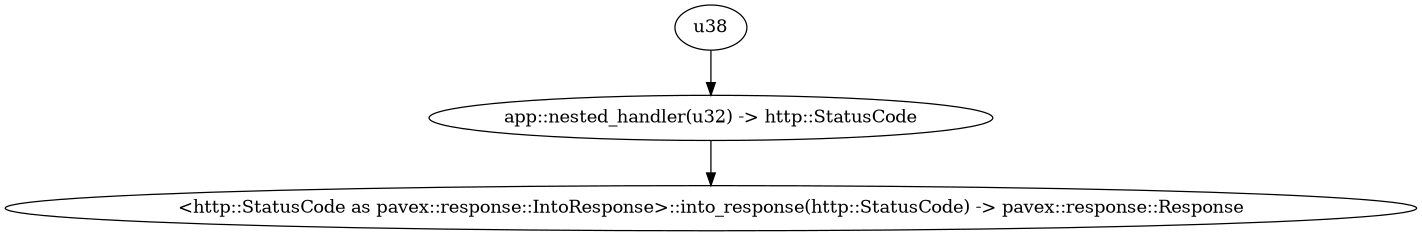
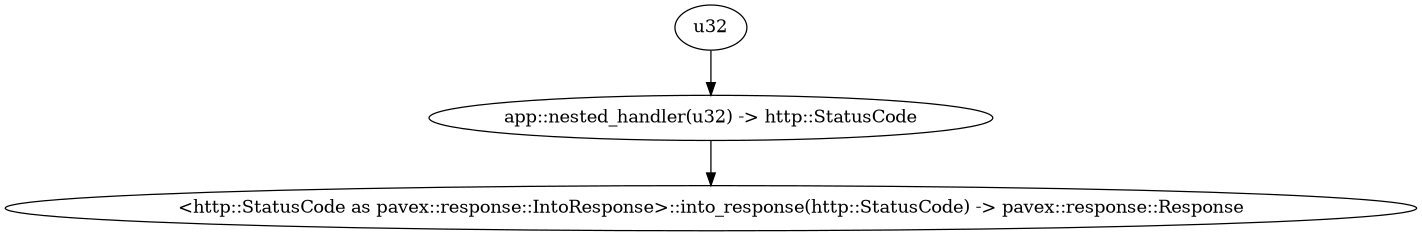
(711, 28) -> (711, 28)
